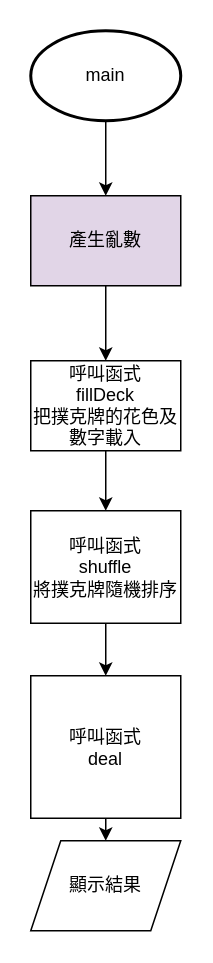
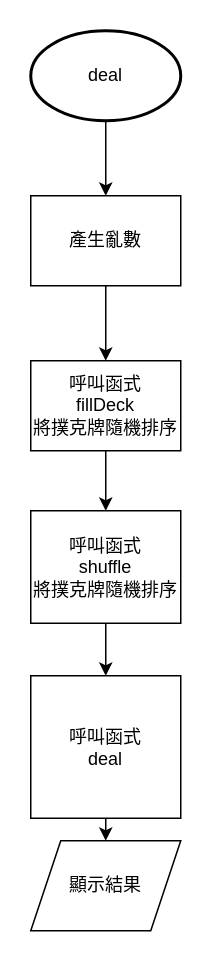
(106, 76) -> (106, 76)
(106, 241) -> (106, 241)
(106, 406) -> (106, 406)
